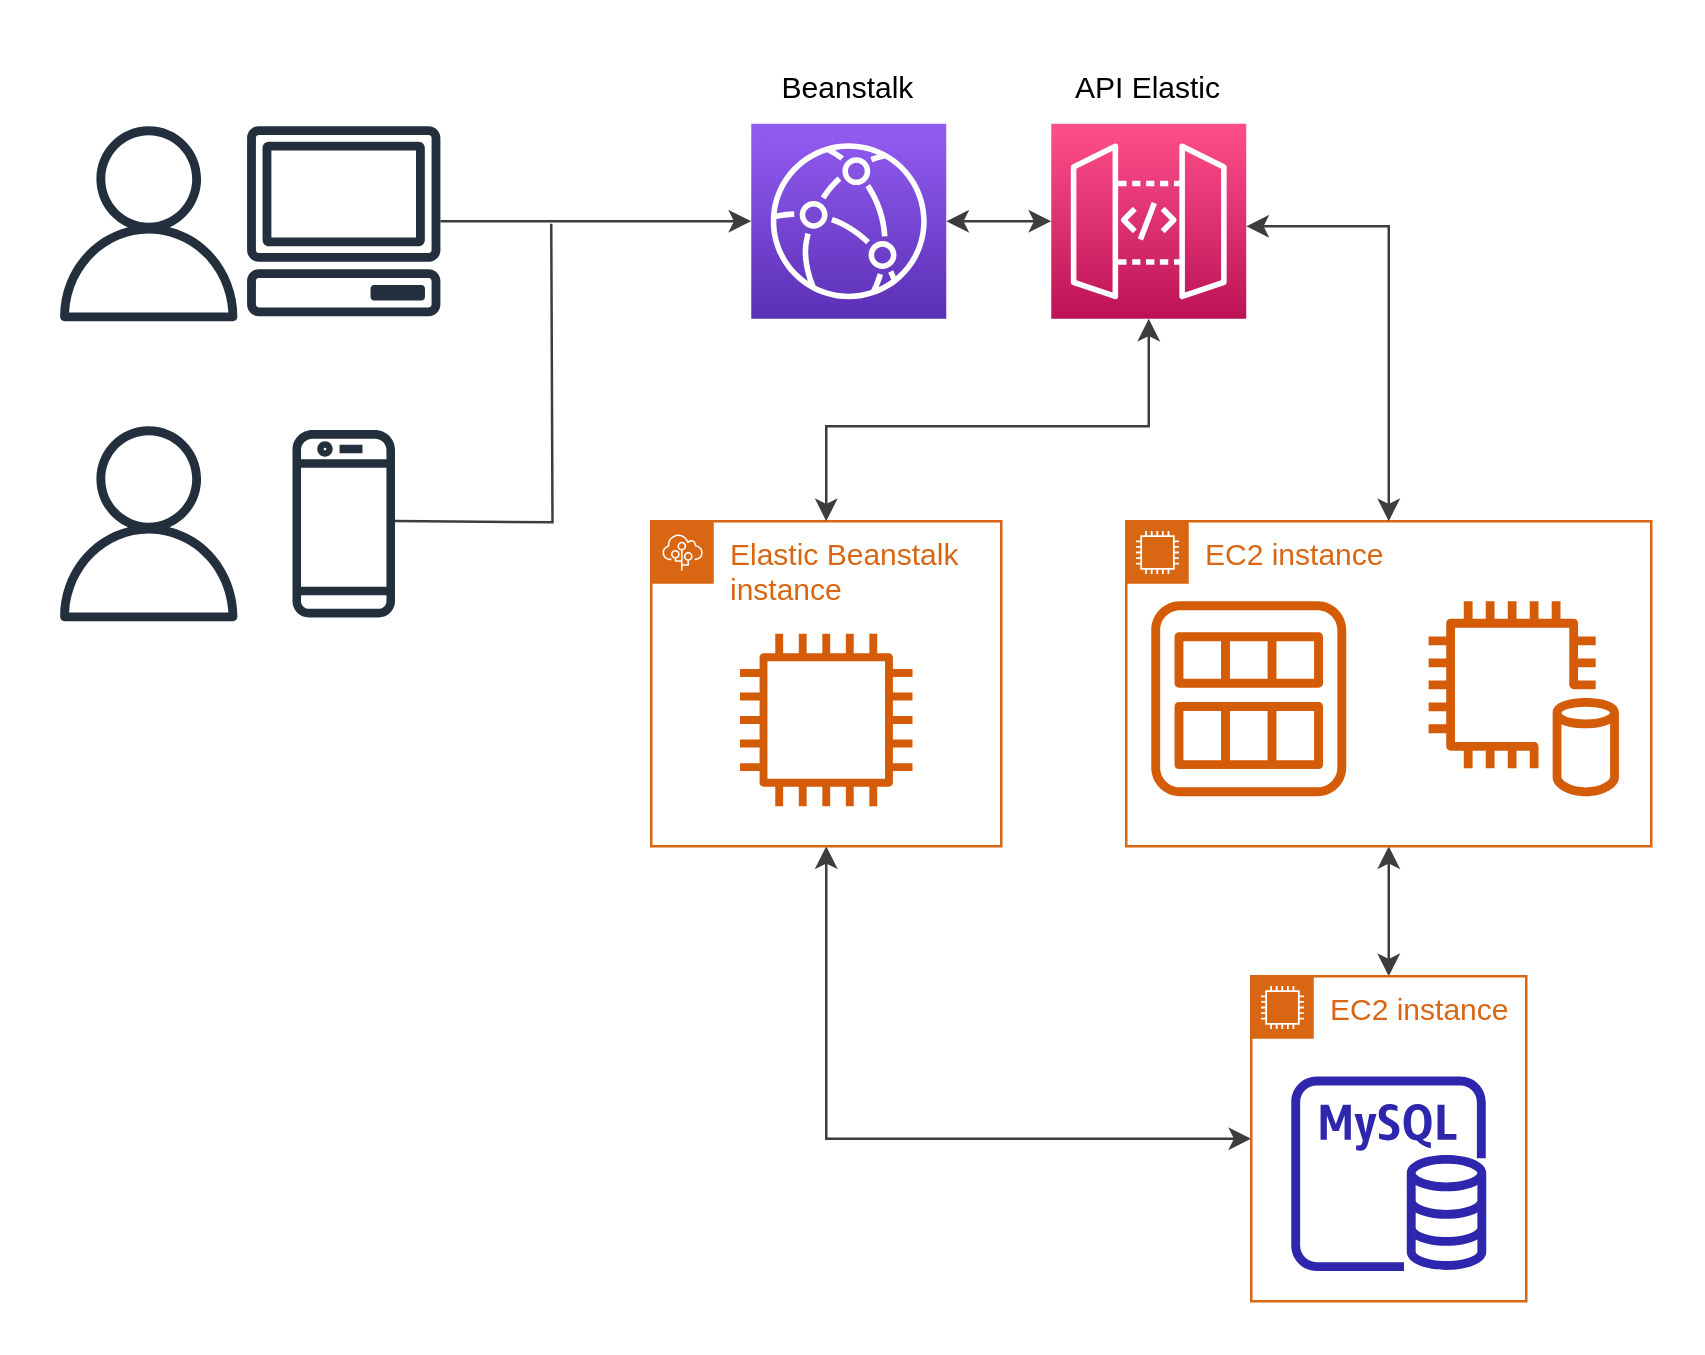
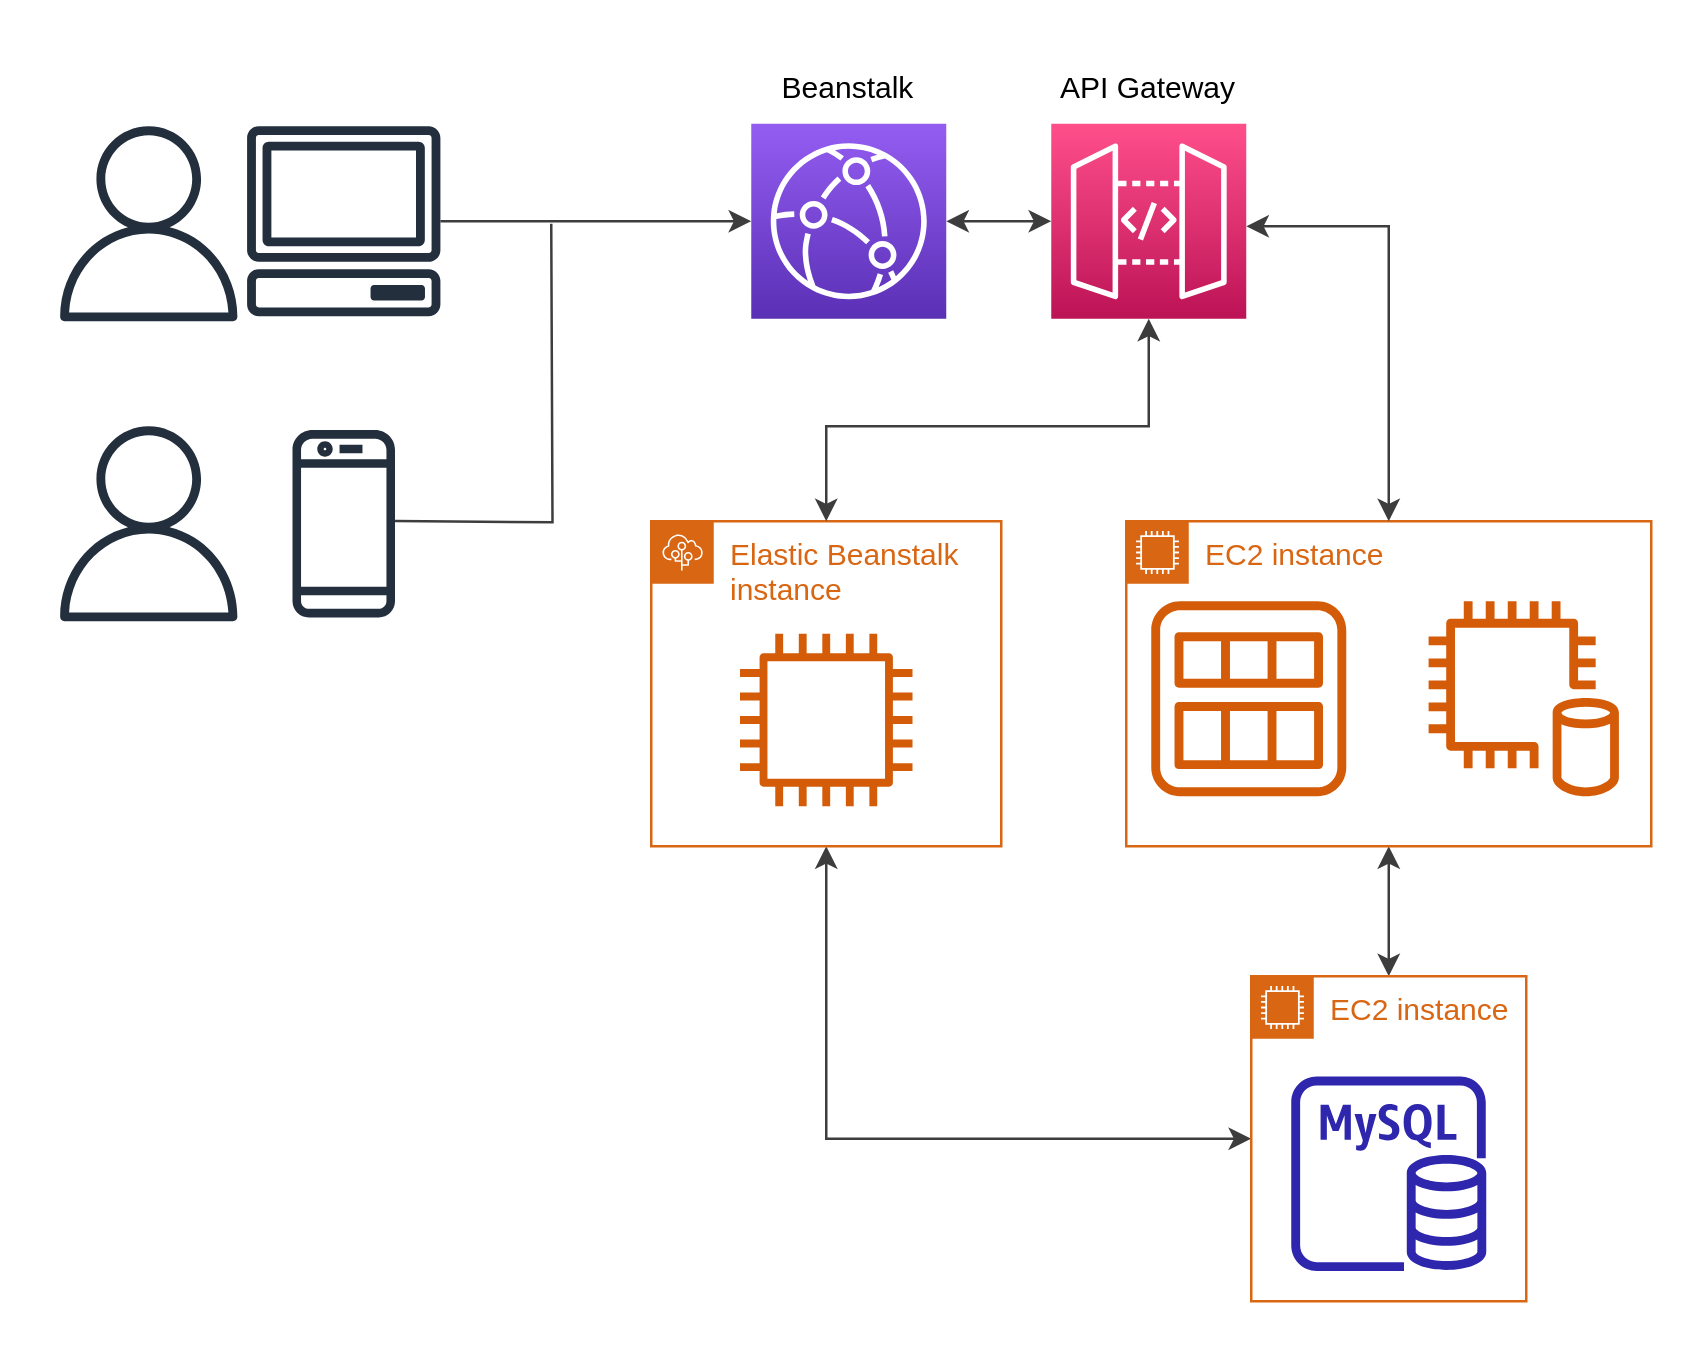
(1149, 89) -> (1149, 89)
